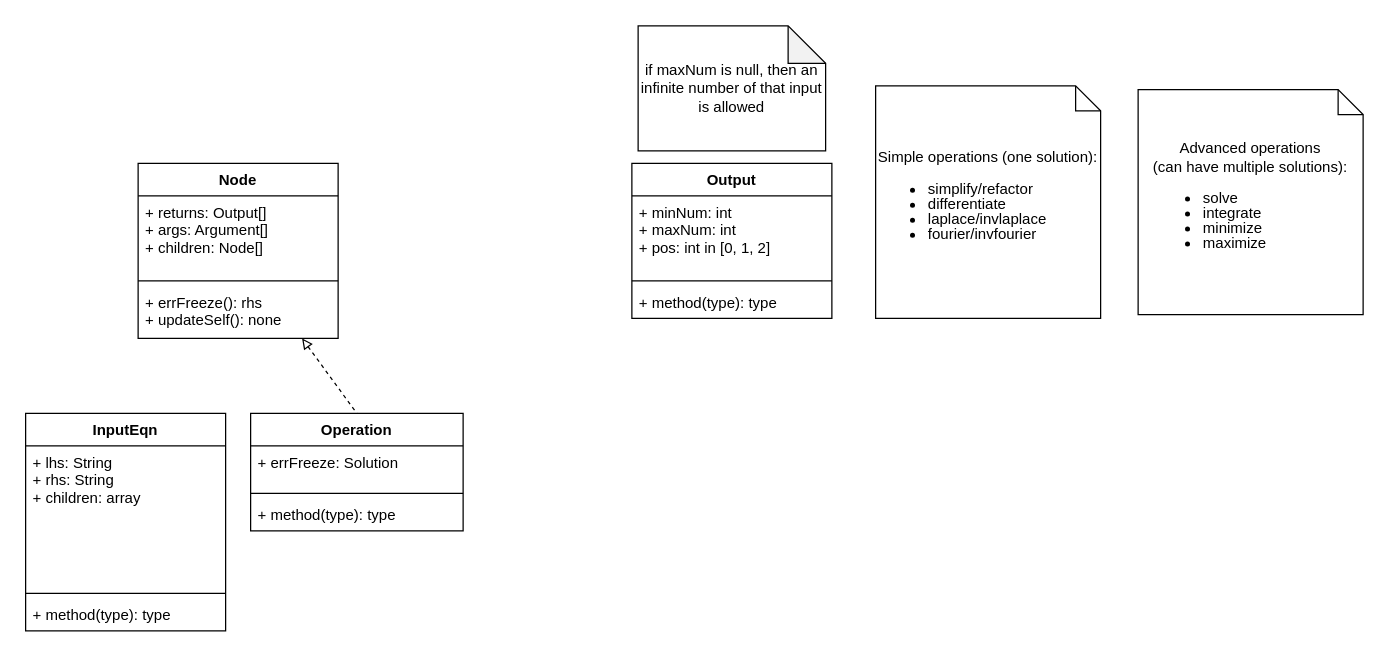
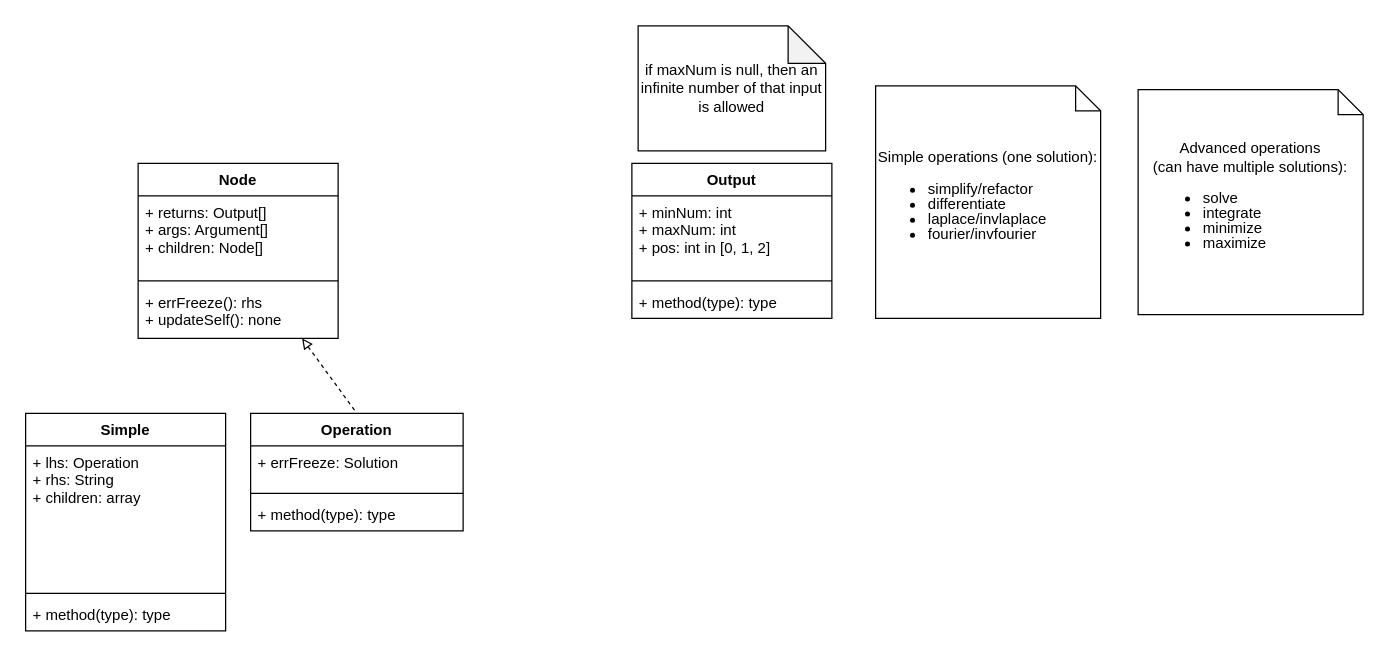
(125, 430) -> (125, 430)
(77, 463) -> (90, 463)
